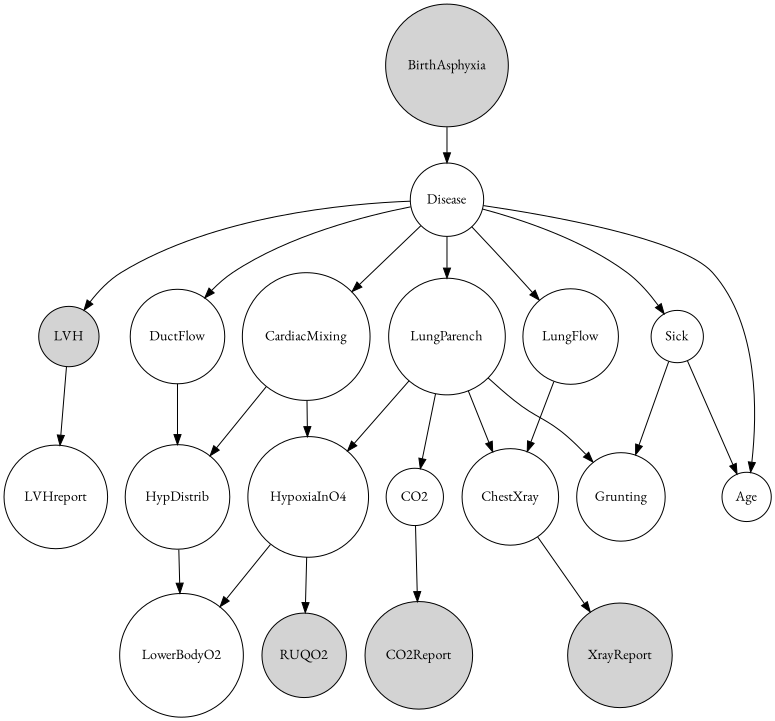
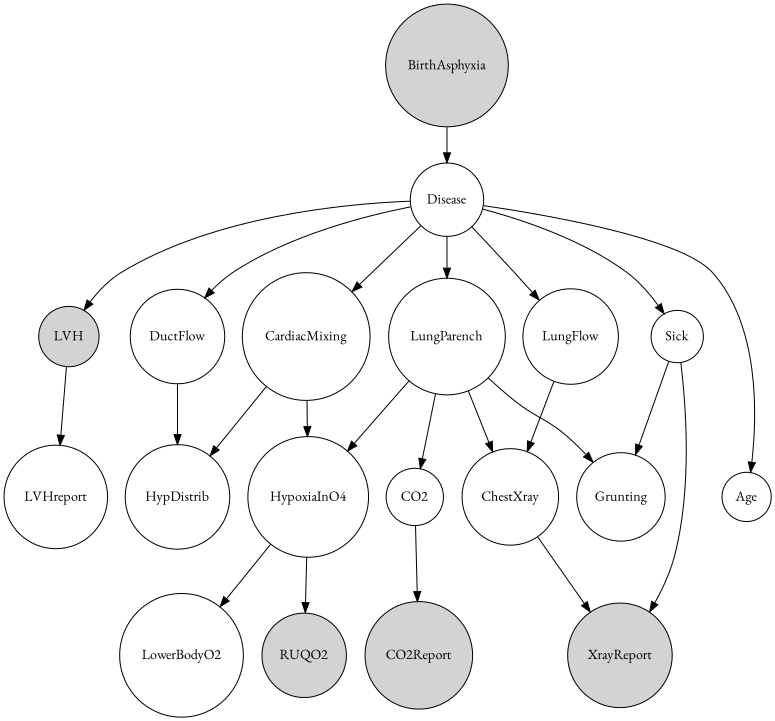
(710, 413) -> (685, 485)
(179, 566) -> none
